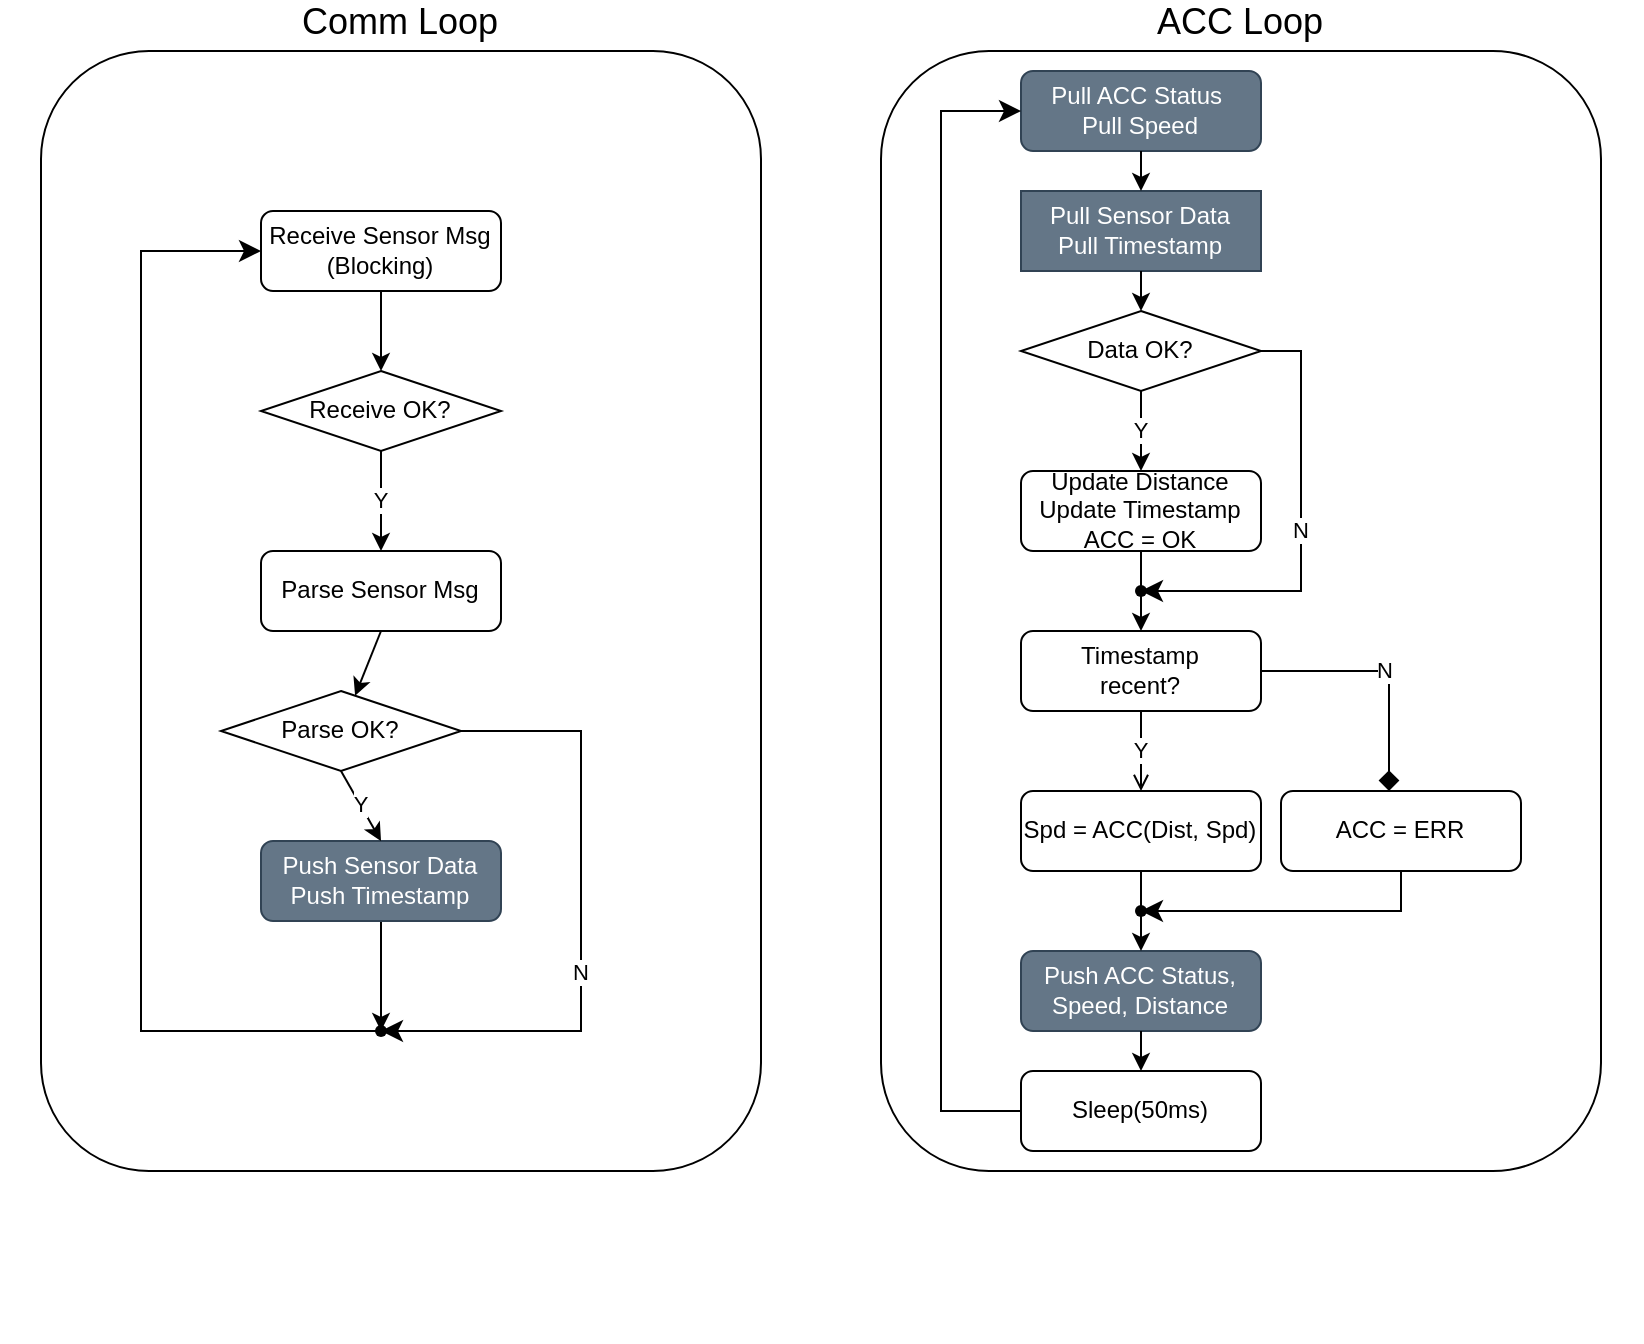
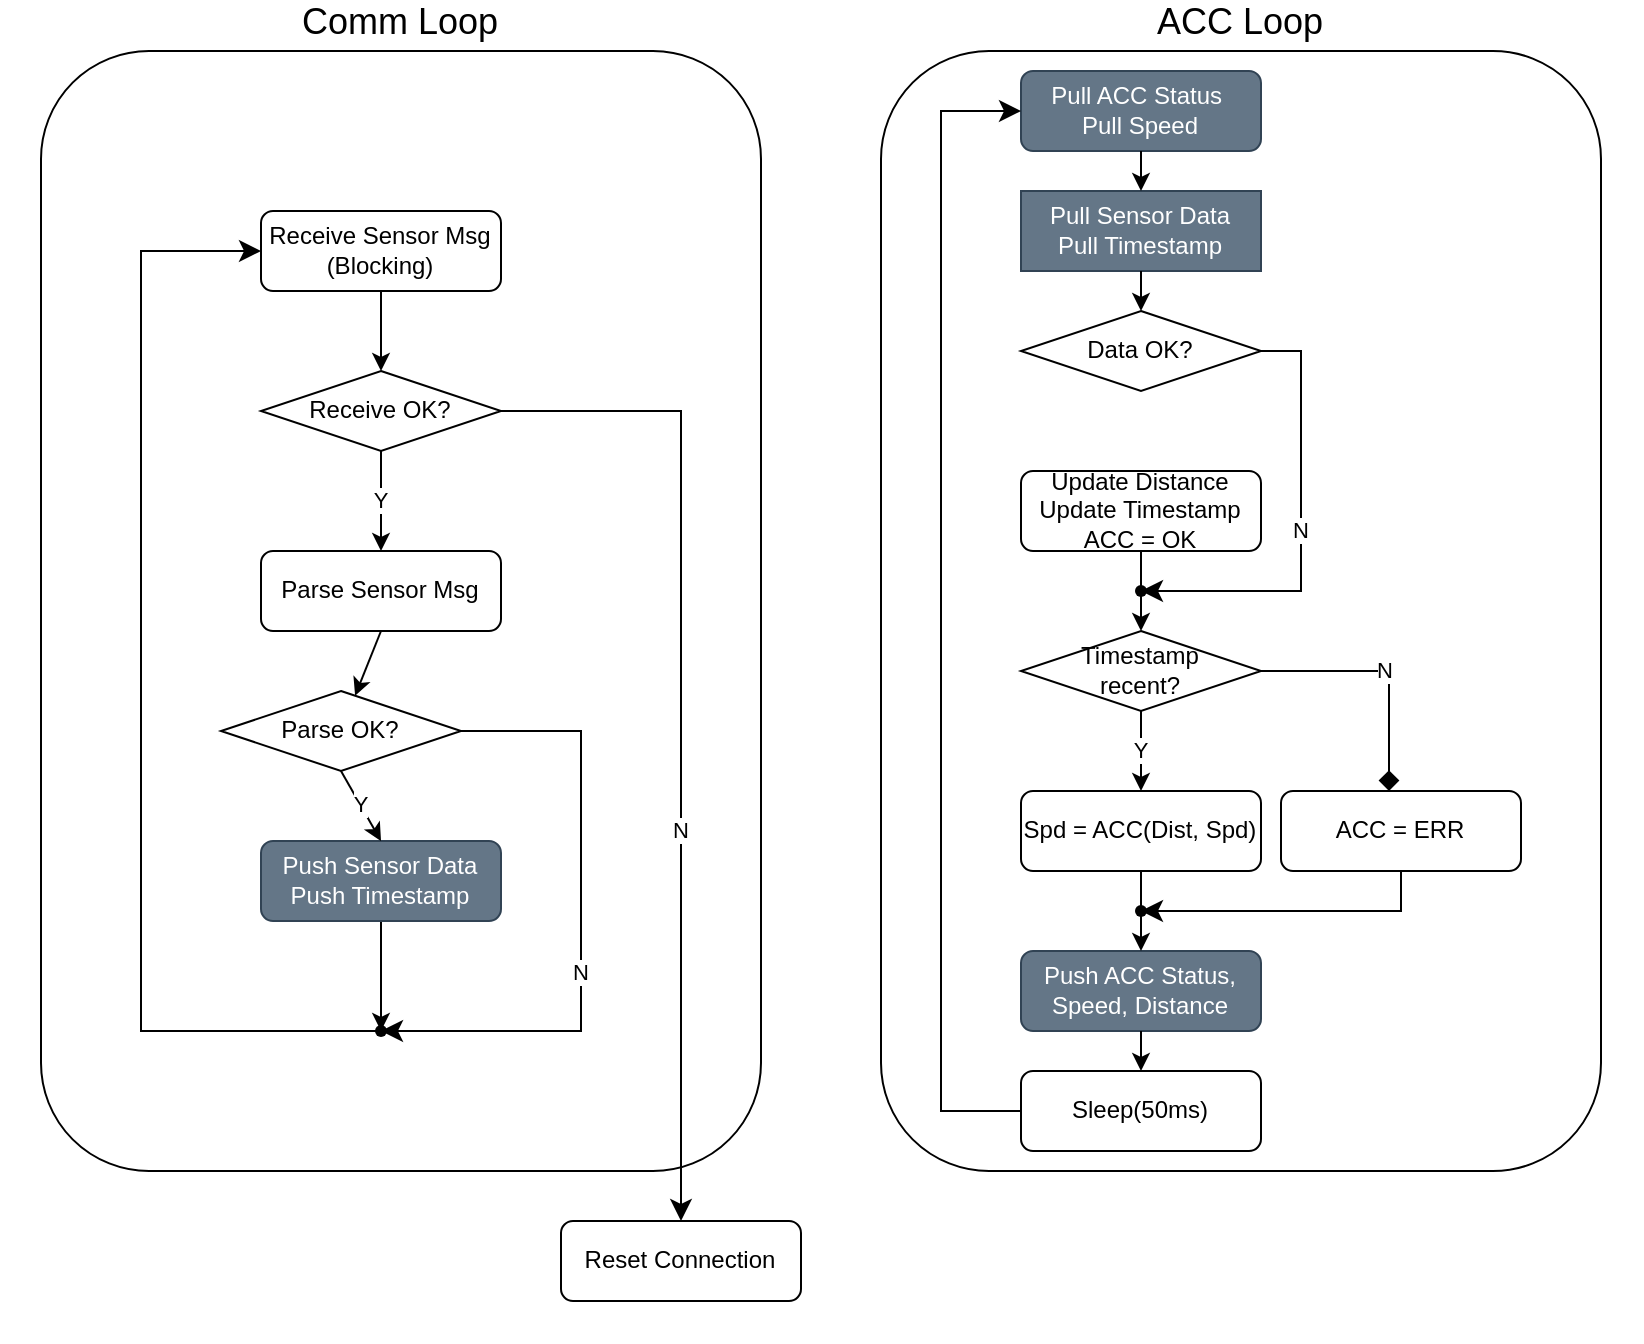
(1141, 424) -> none
(1141, 671) -> (1141, 671)
none -> (681, 718)
(1141, 778) -> (1141, 776)
none -> (681, 1261)
